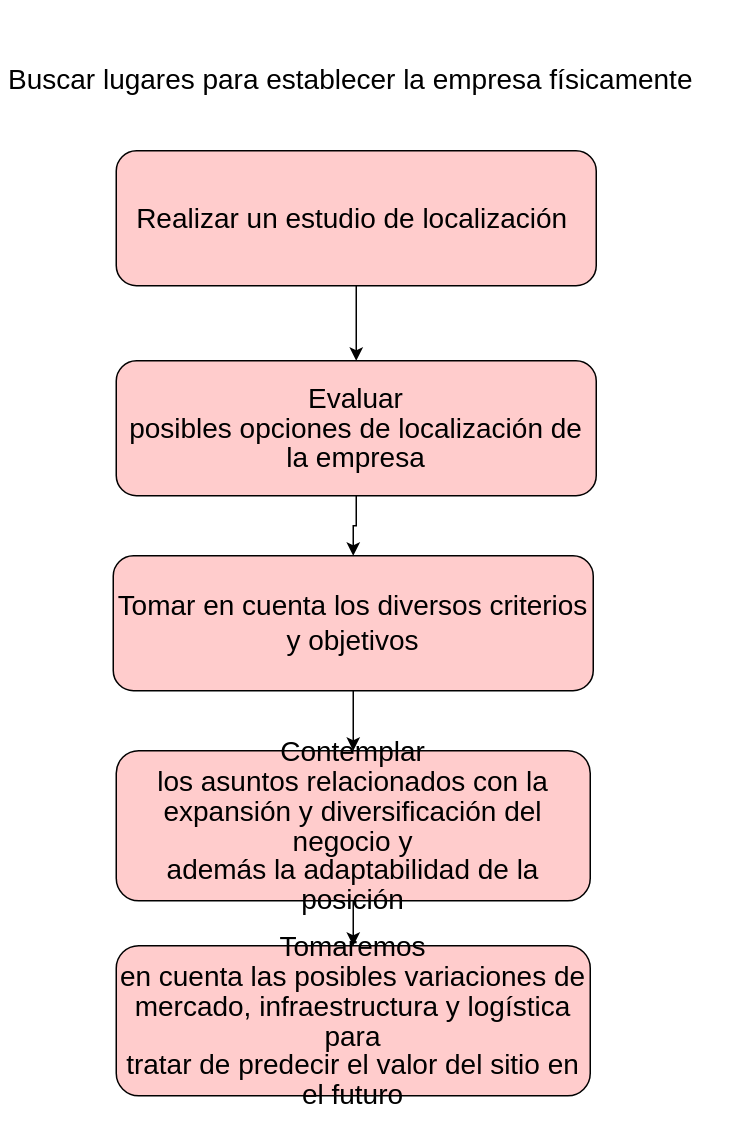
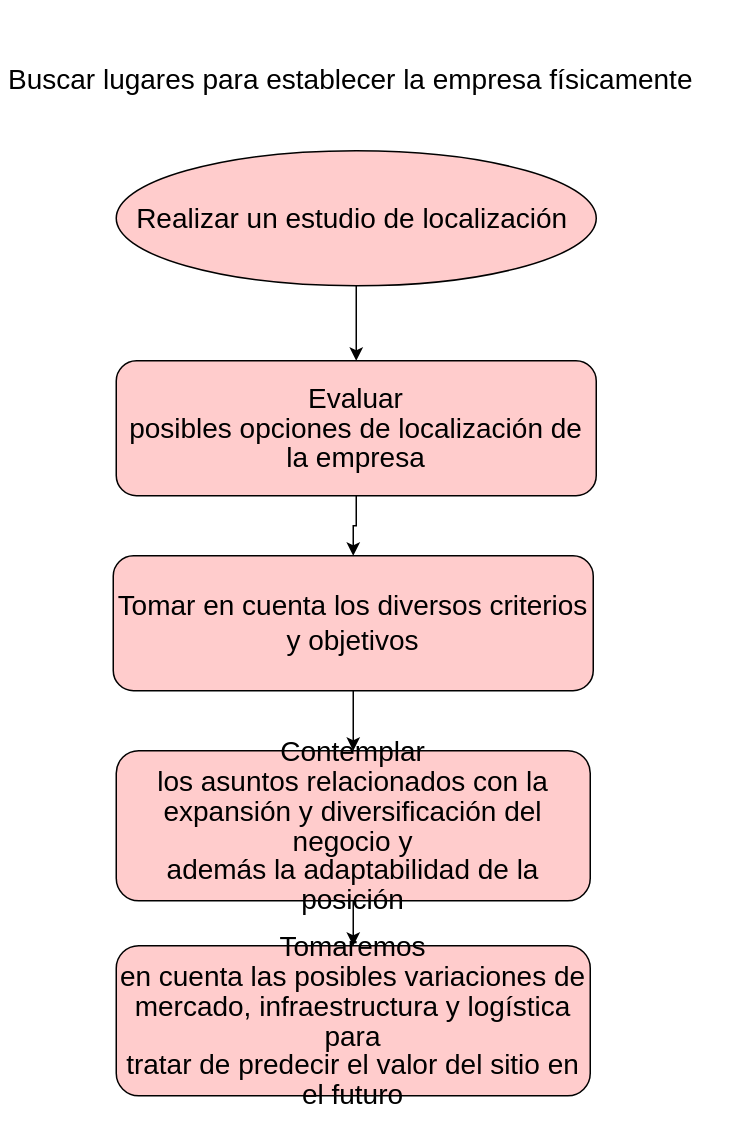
(356, 218) -> (356, 218)
